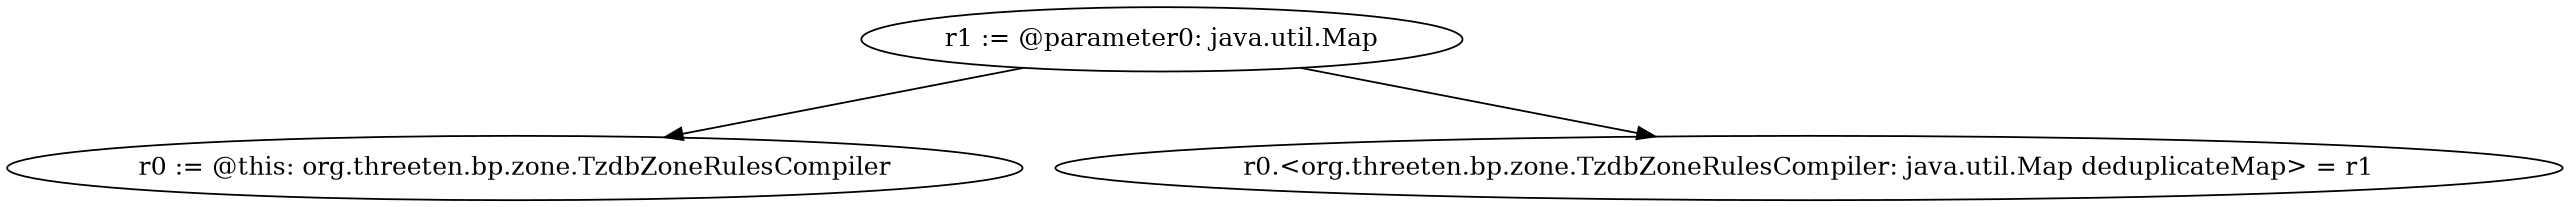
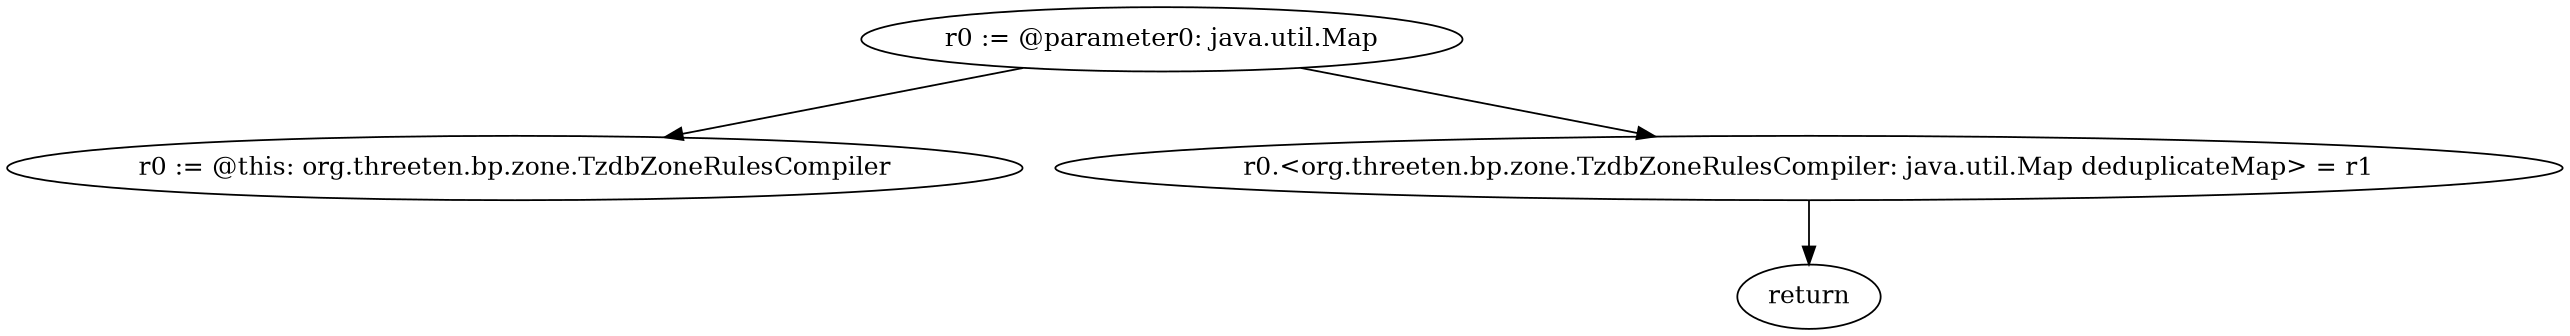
(1162, 39) -> (1162, 39)
none -> (1809, 297)
